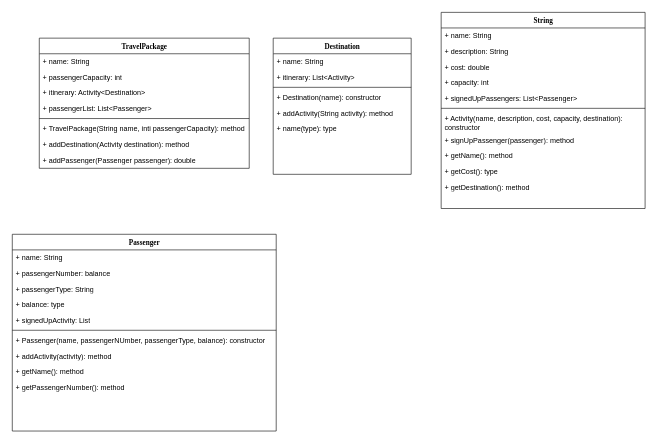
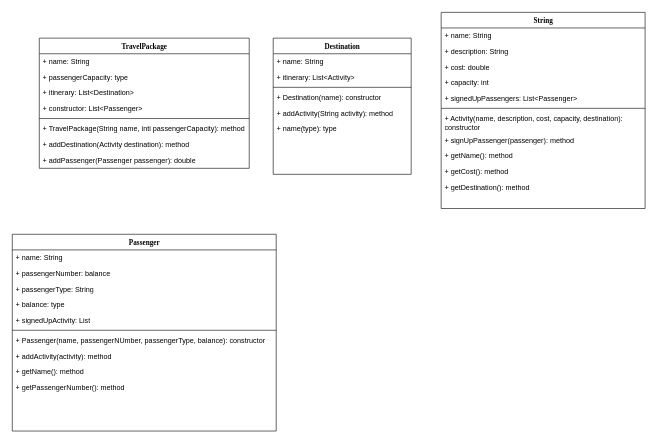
(87, 78) -> (90, 78)
(103, 93) -> (96, 93)
(103, 109) -> (100, 109)
(476, 172) -> (480, 172)
